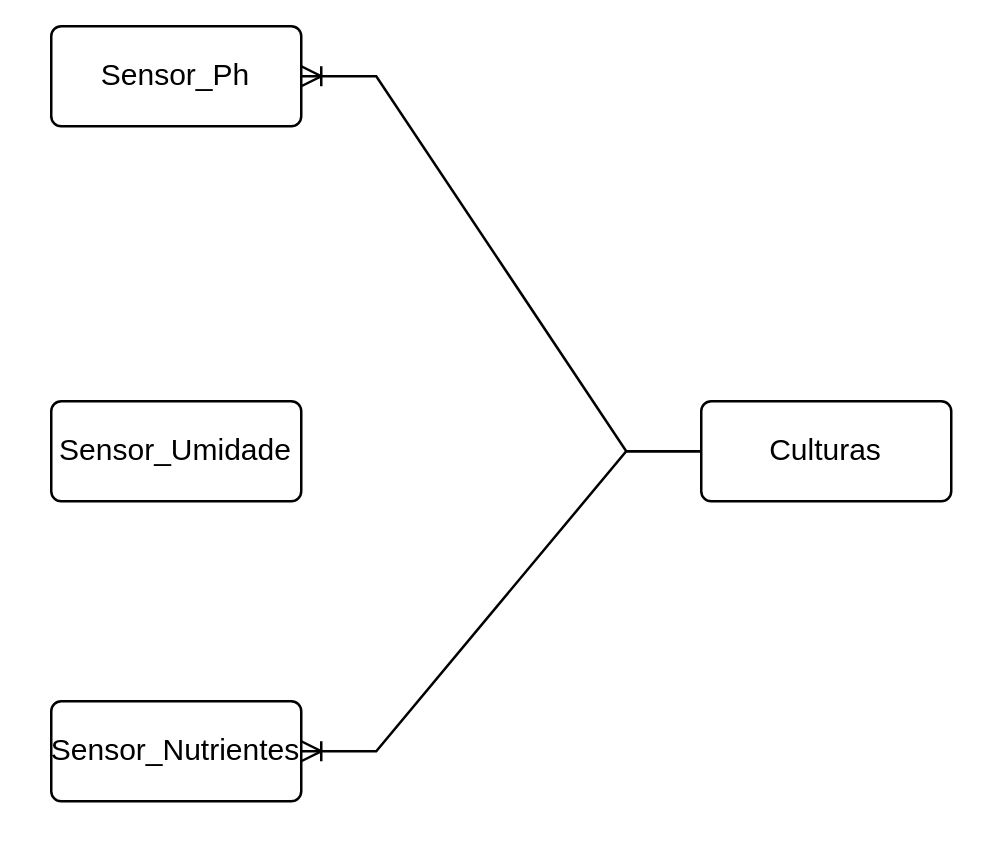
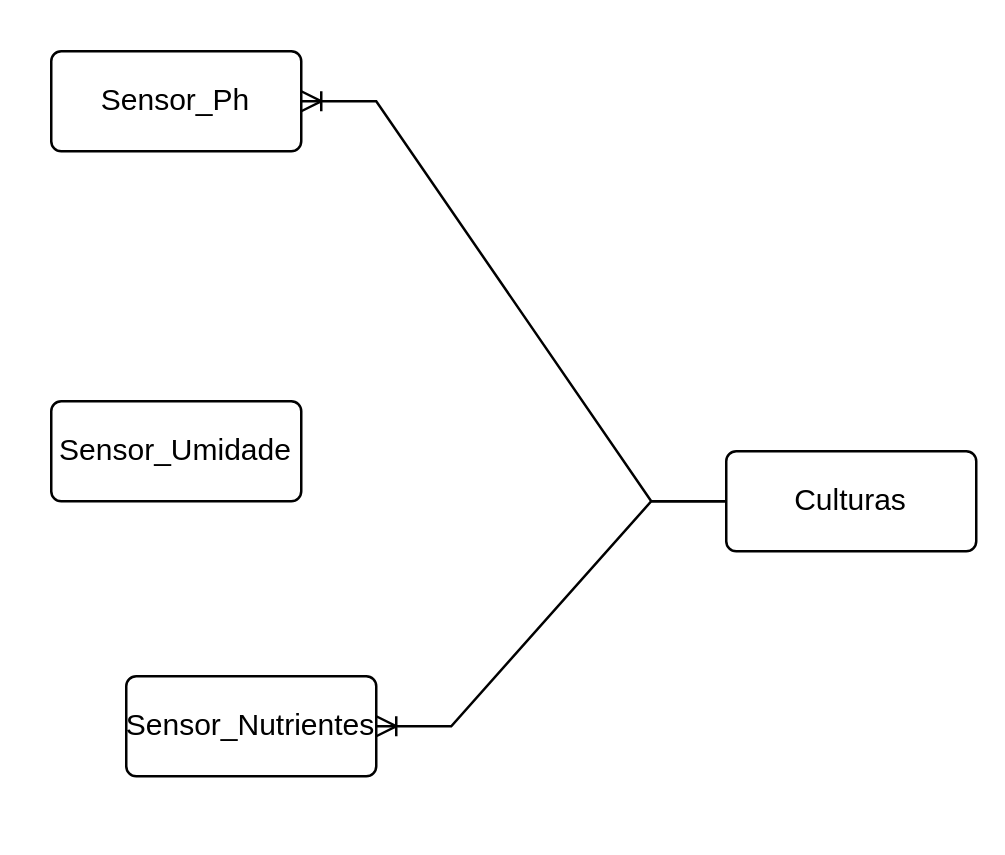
(176, 76) -> (176, 101)
(826, 451) -> (851, 501)
(176, 751) -> (251, 726)
